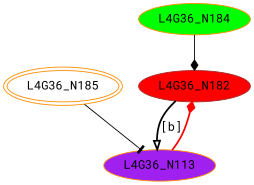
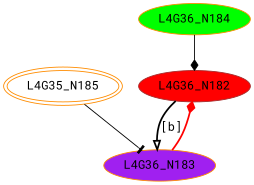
(63, 86) -> (63, 86)
(160, 165) -> (160, 165)
